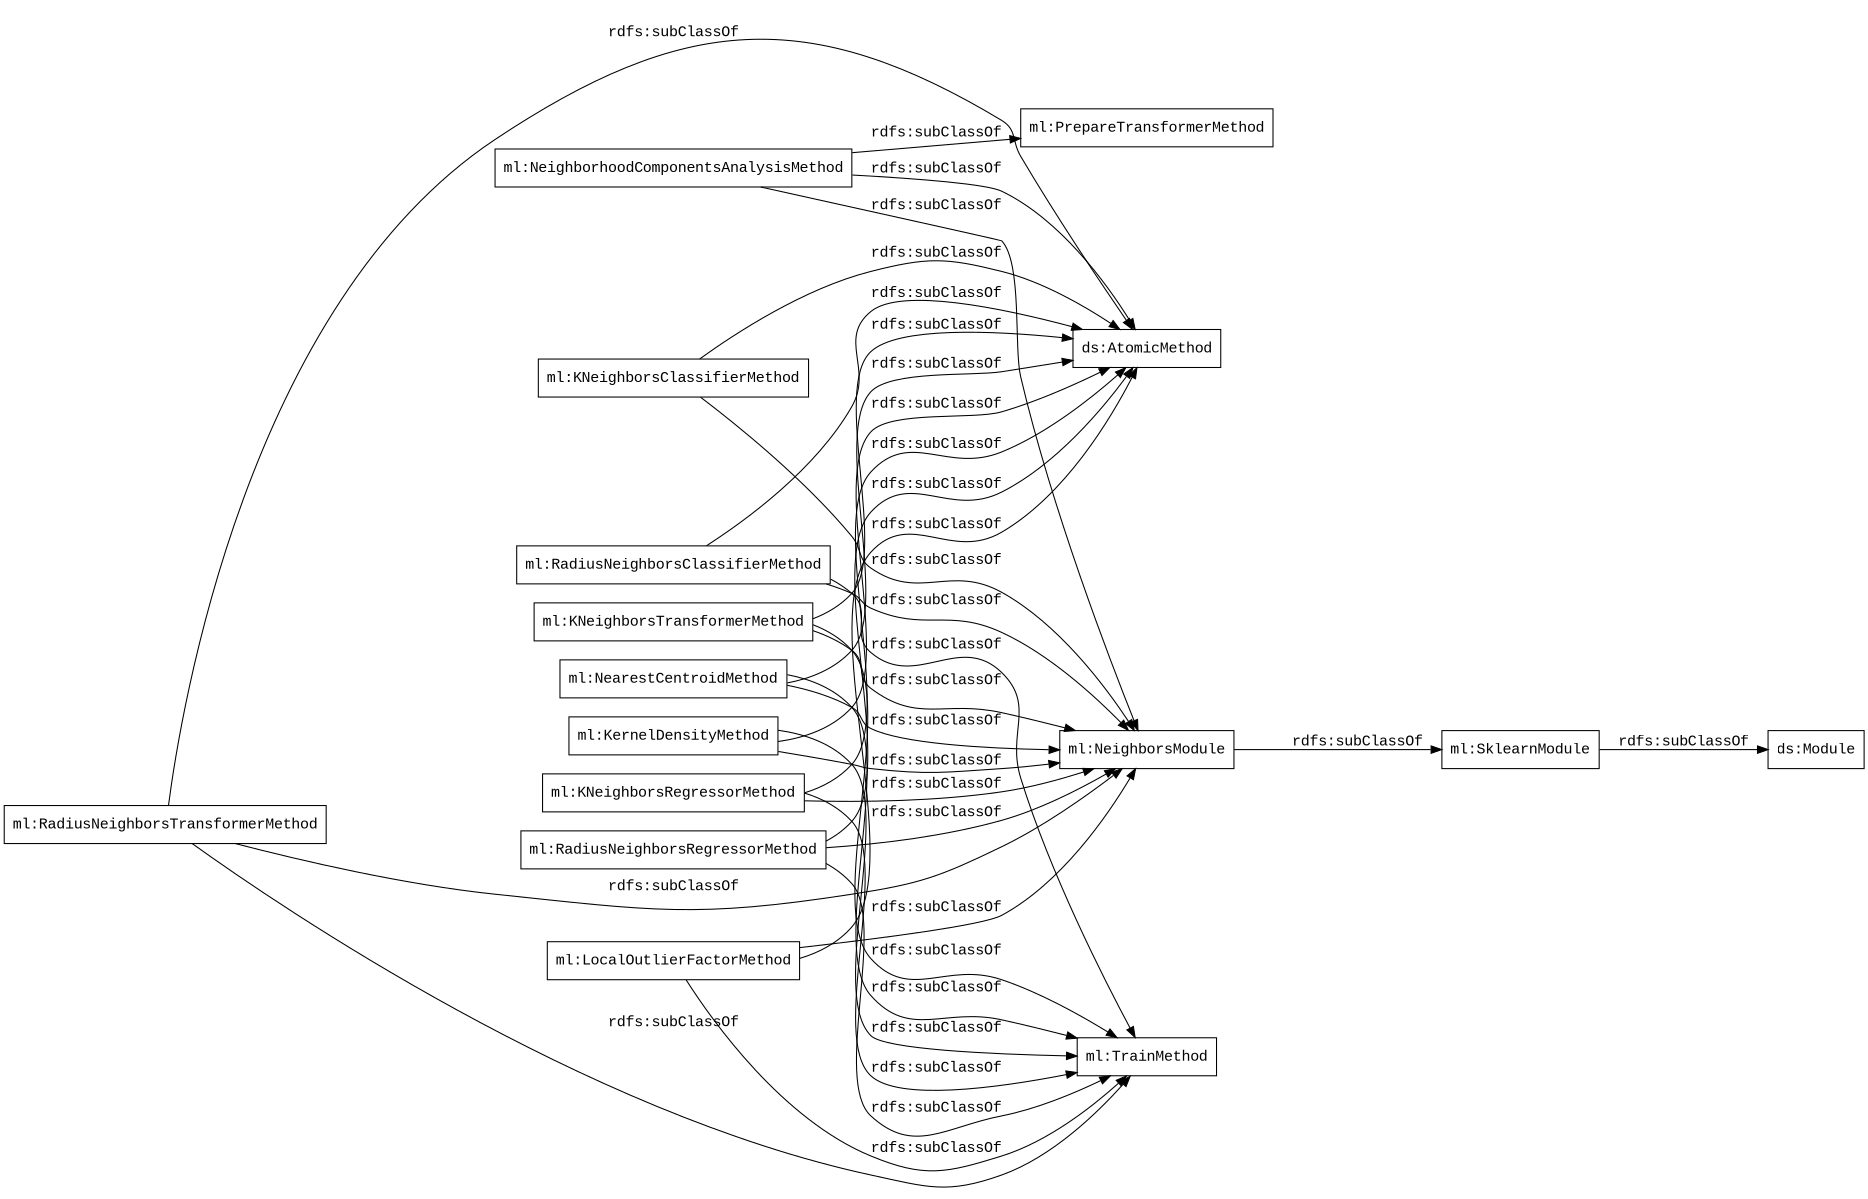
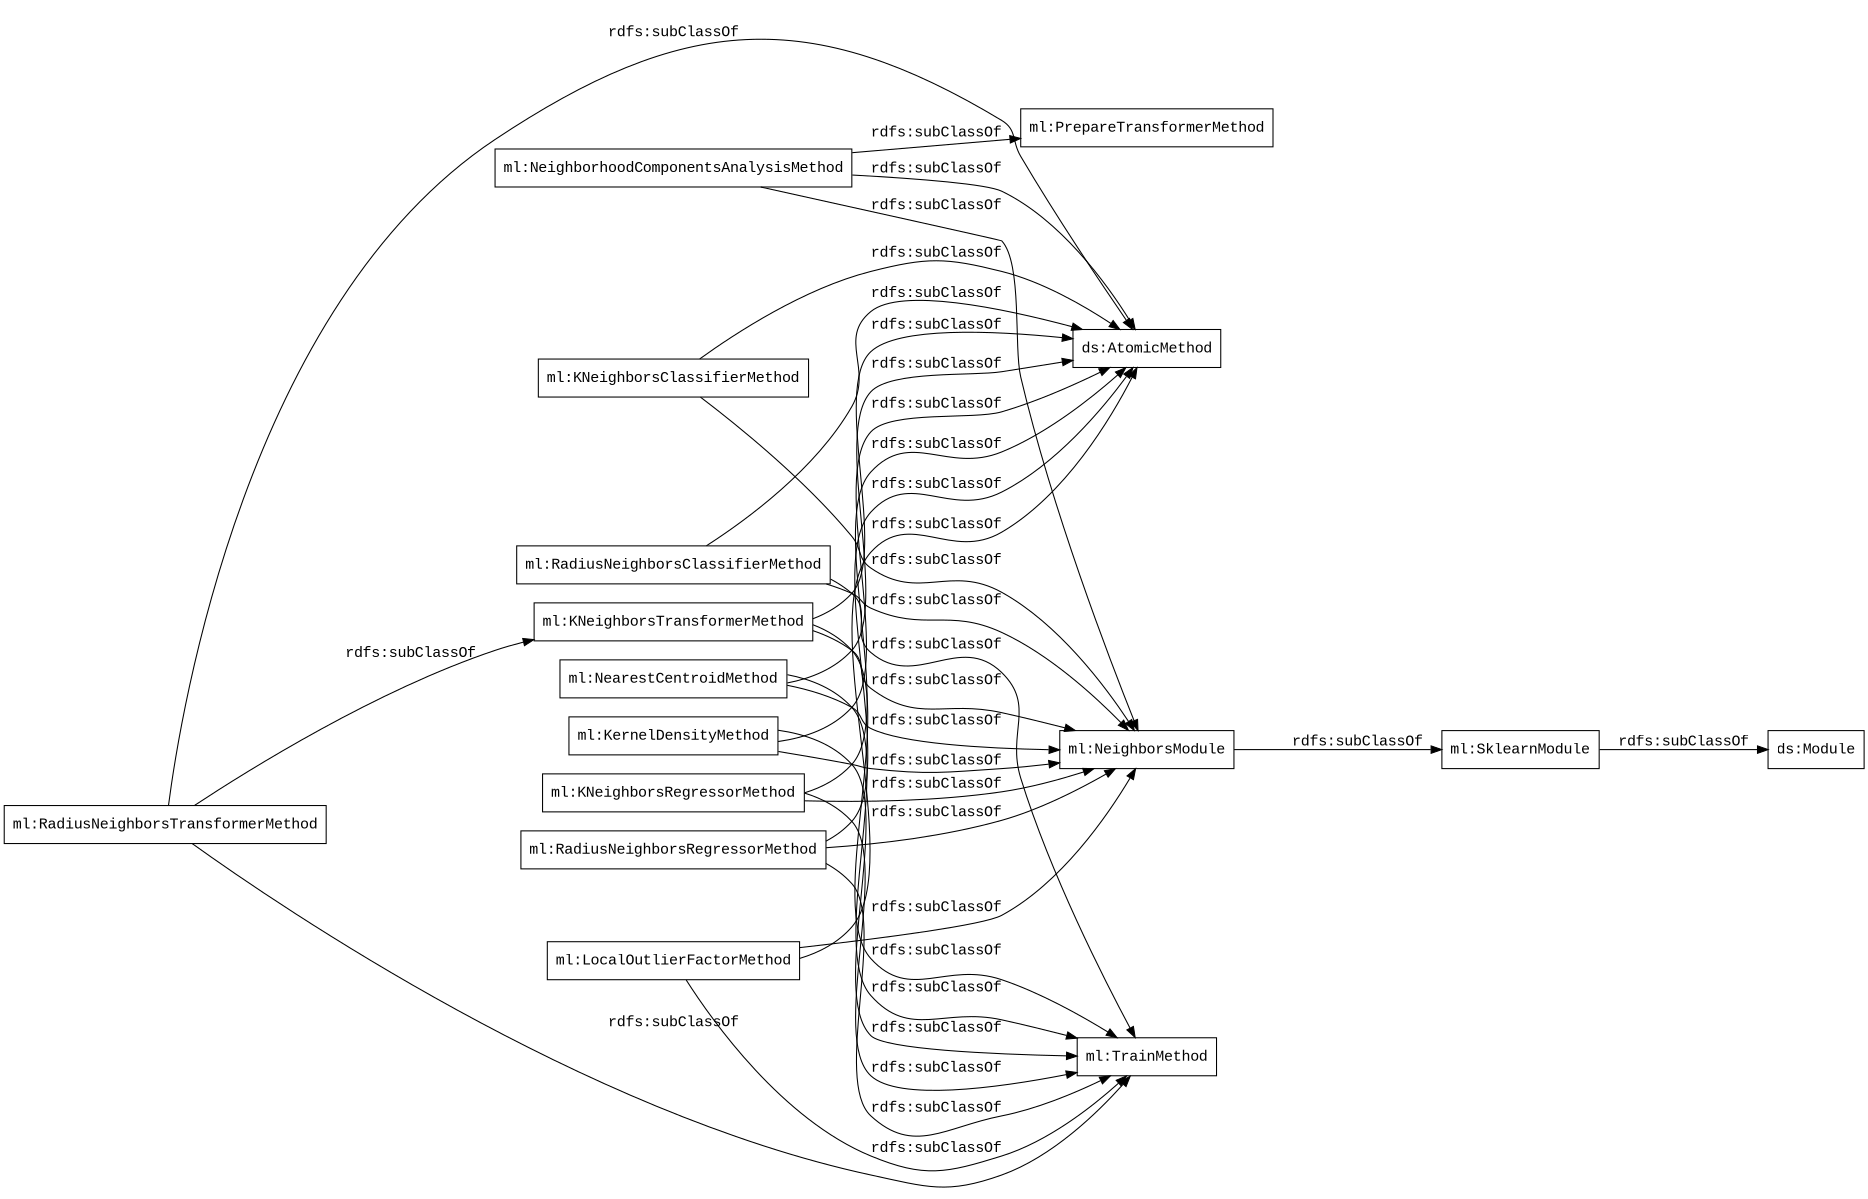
(687, 909) -> (353, 712)
